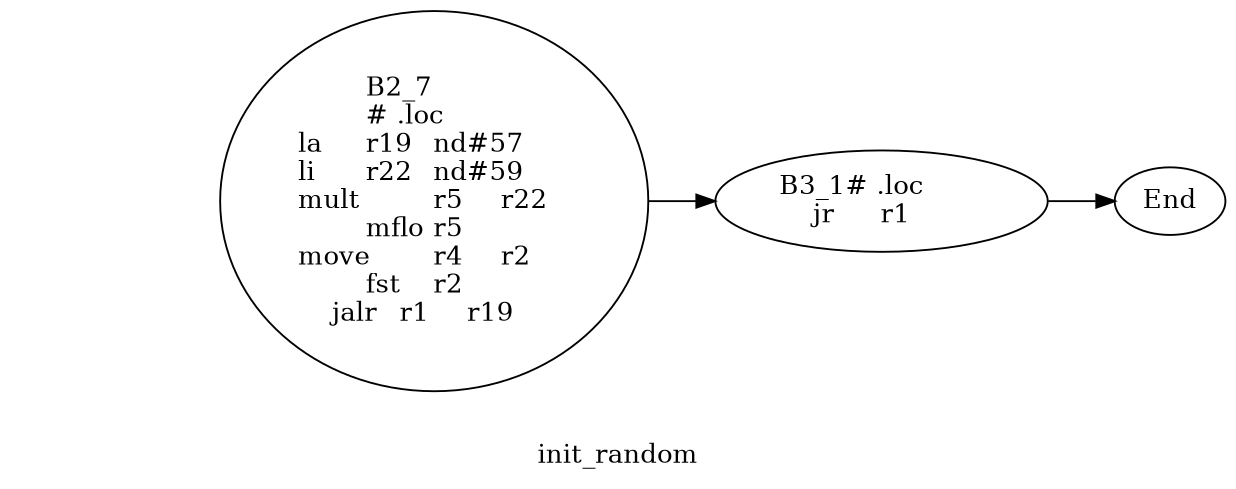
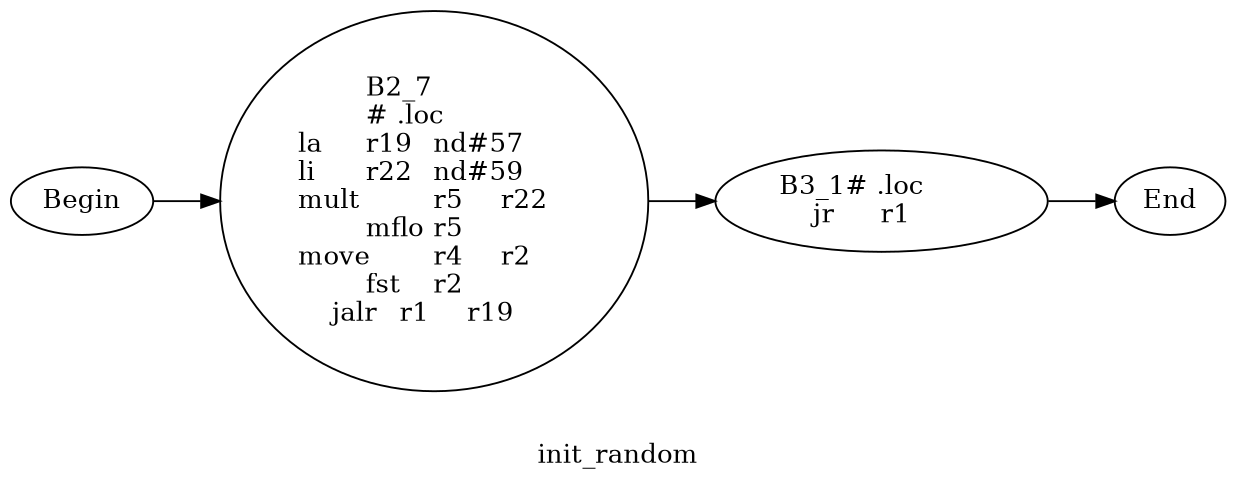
none -> (82, 201)
